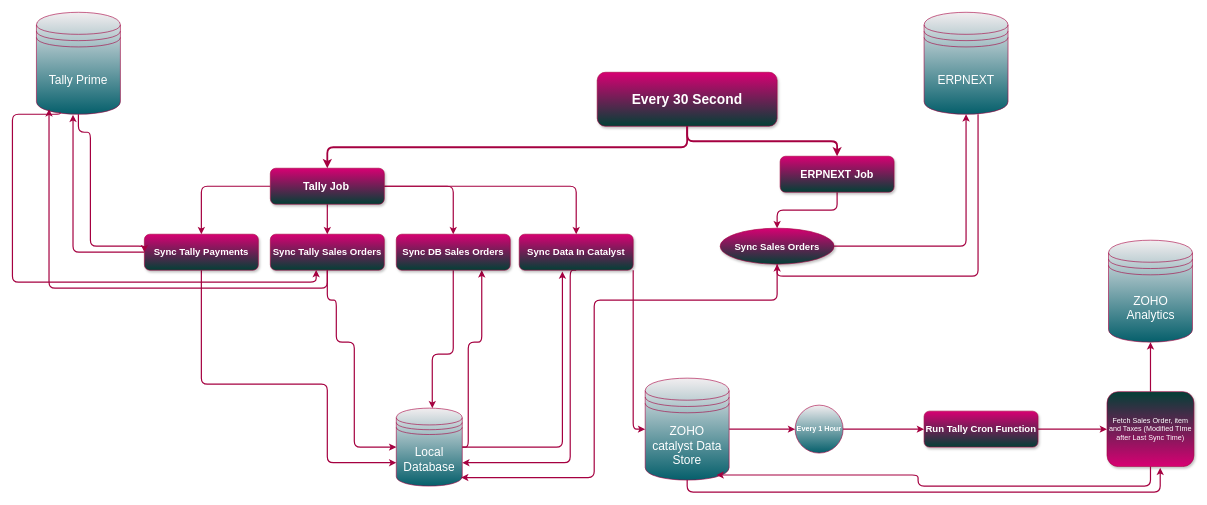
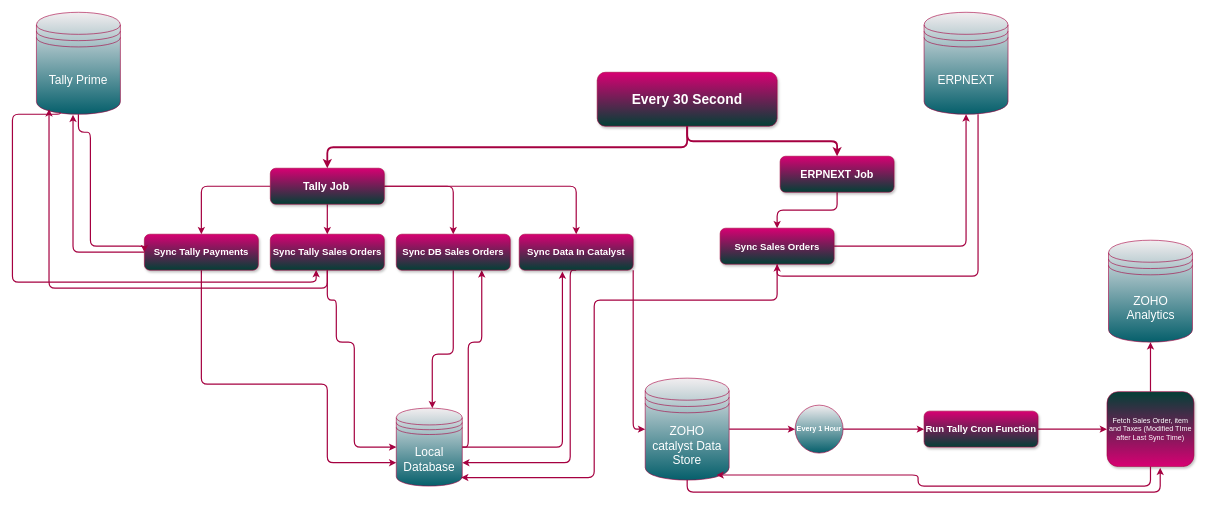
(777, 246) -> (777, 246)
